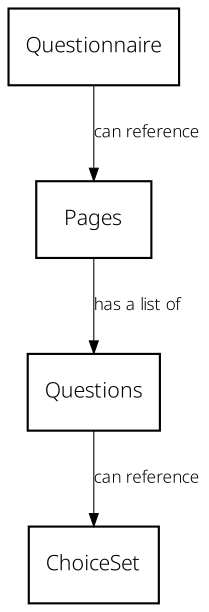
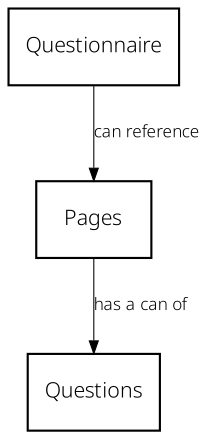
(138, 306) -> (141, 306)
(94, 565) -> none
